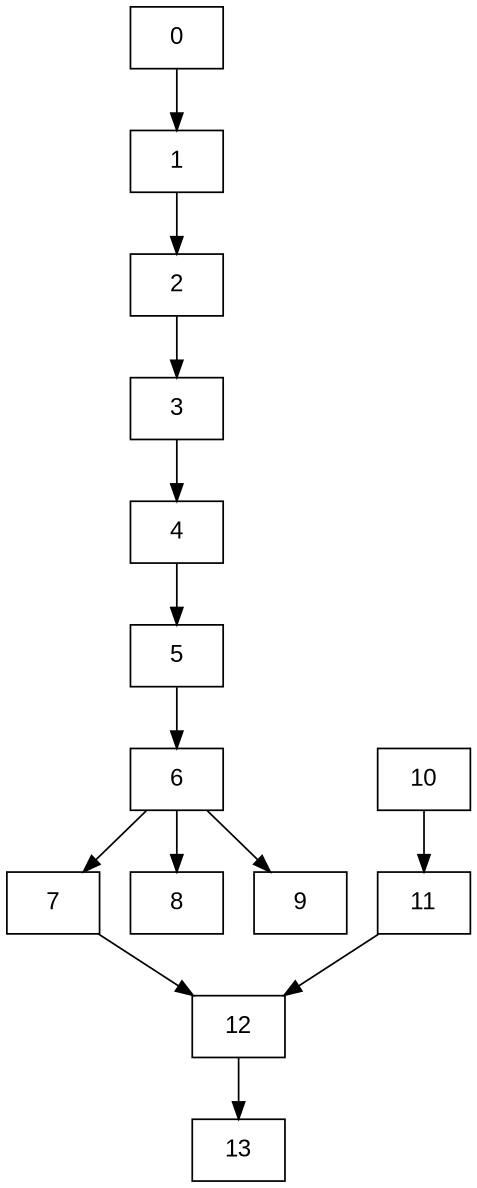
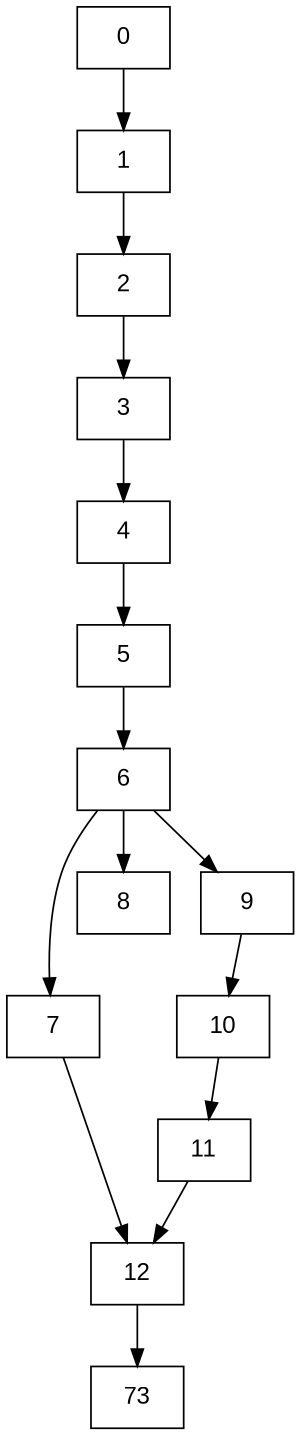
none -> (237, 956)
(239, 1150) -> (137, 1397)
